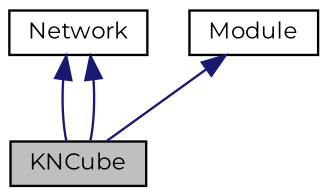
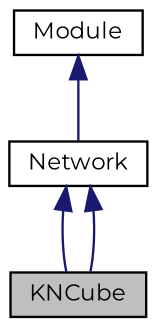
(157, 105) -> (78, 110)
